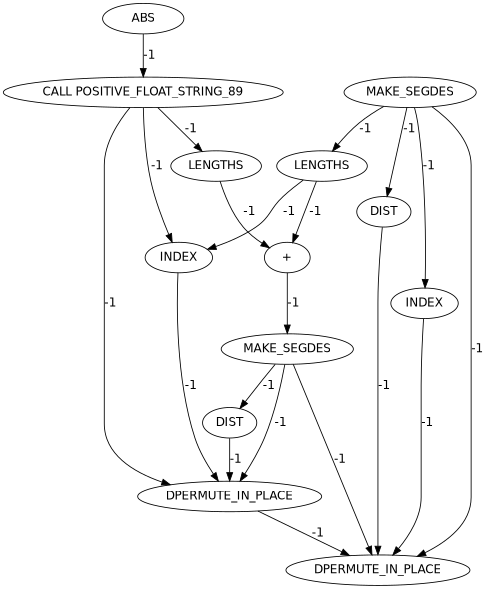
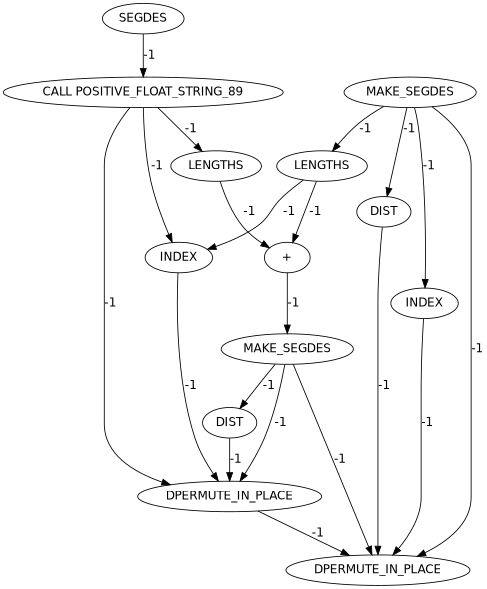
(143, 19) -> (143, 19)
